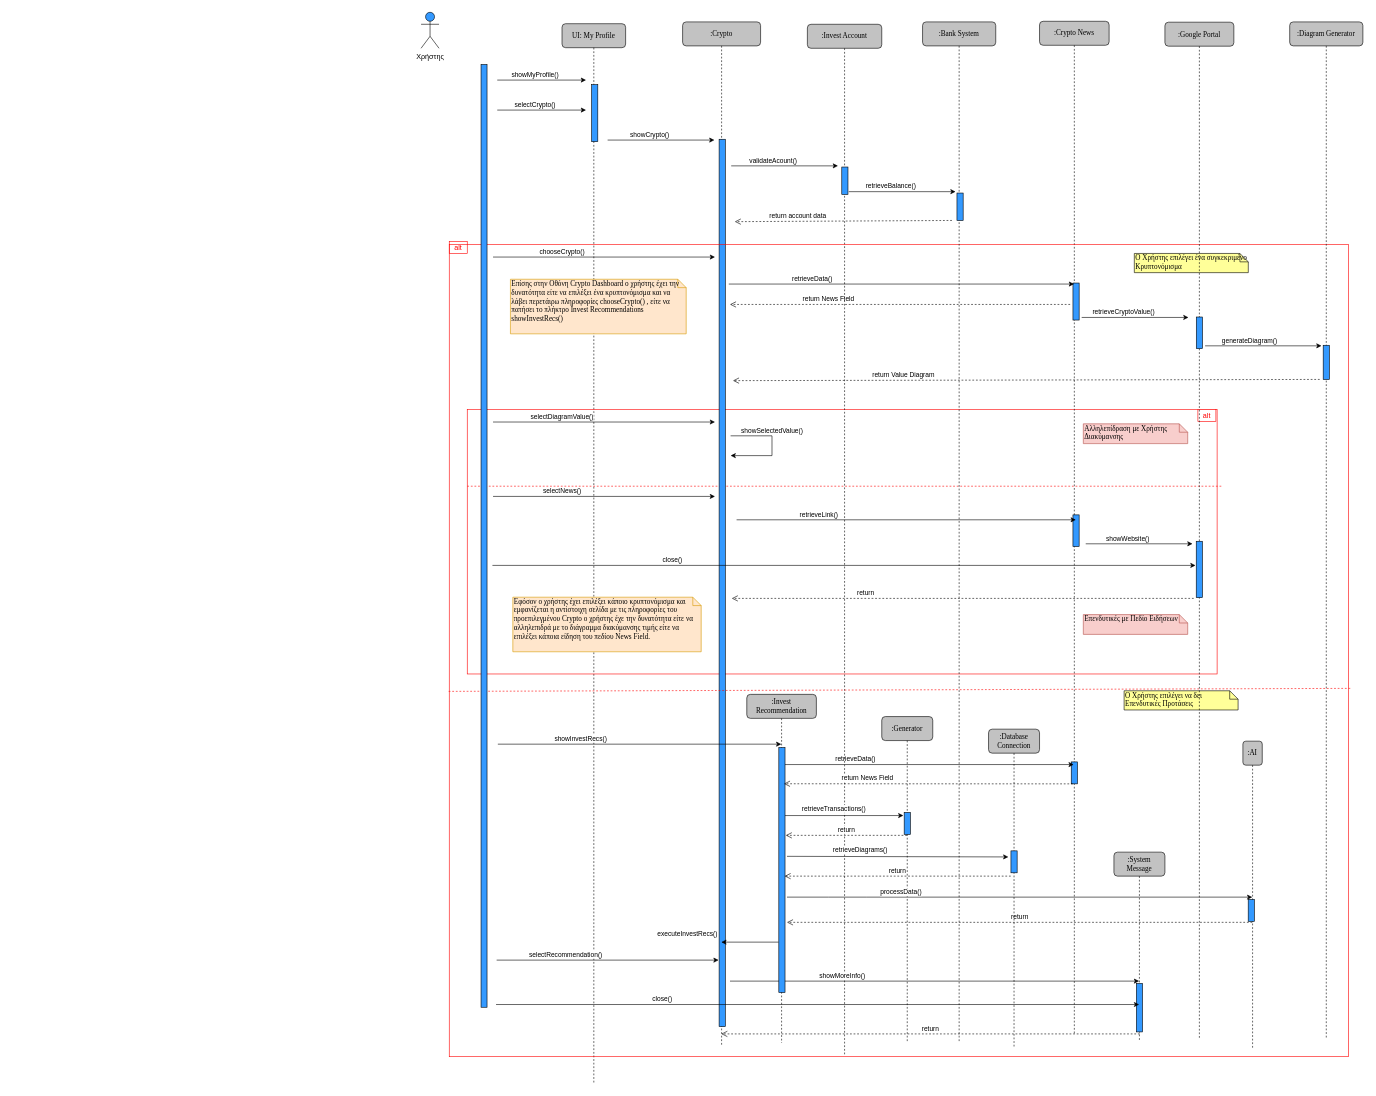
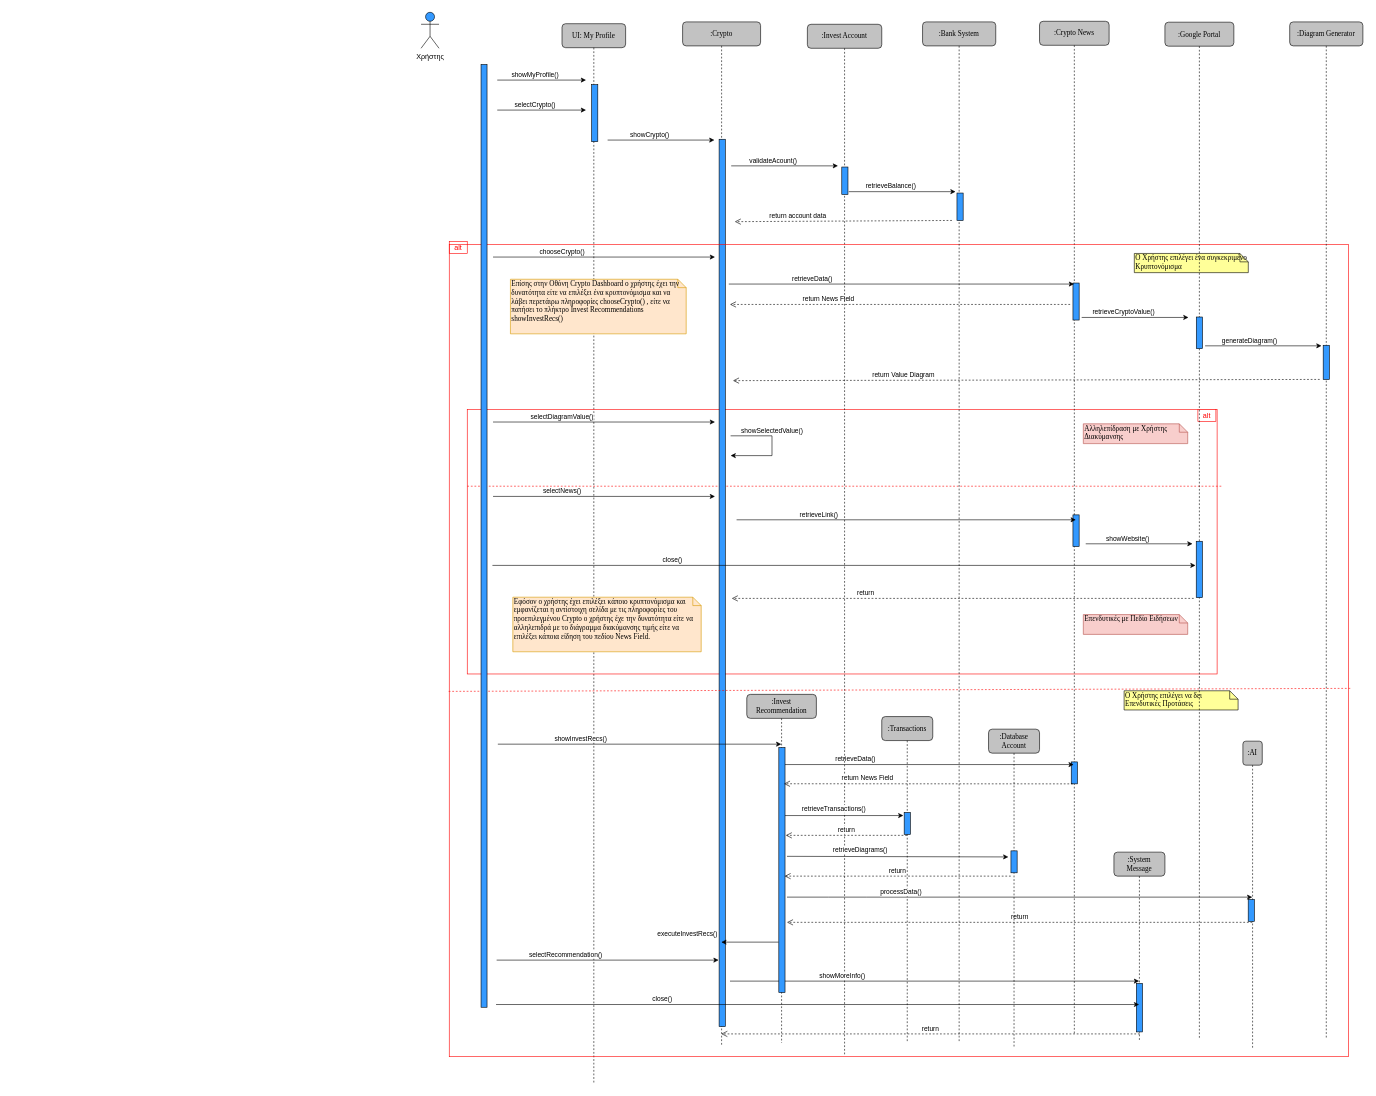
(907, 729) -> (907, 729)
(1014, 741) -> (1014, 741)
